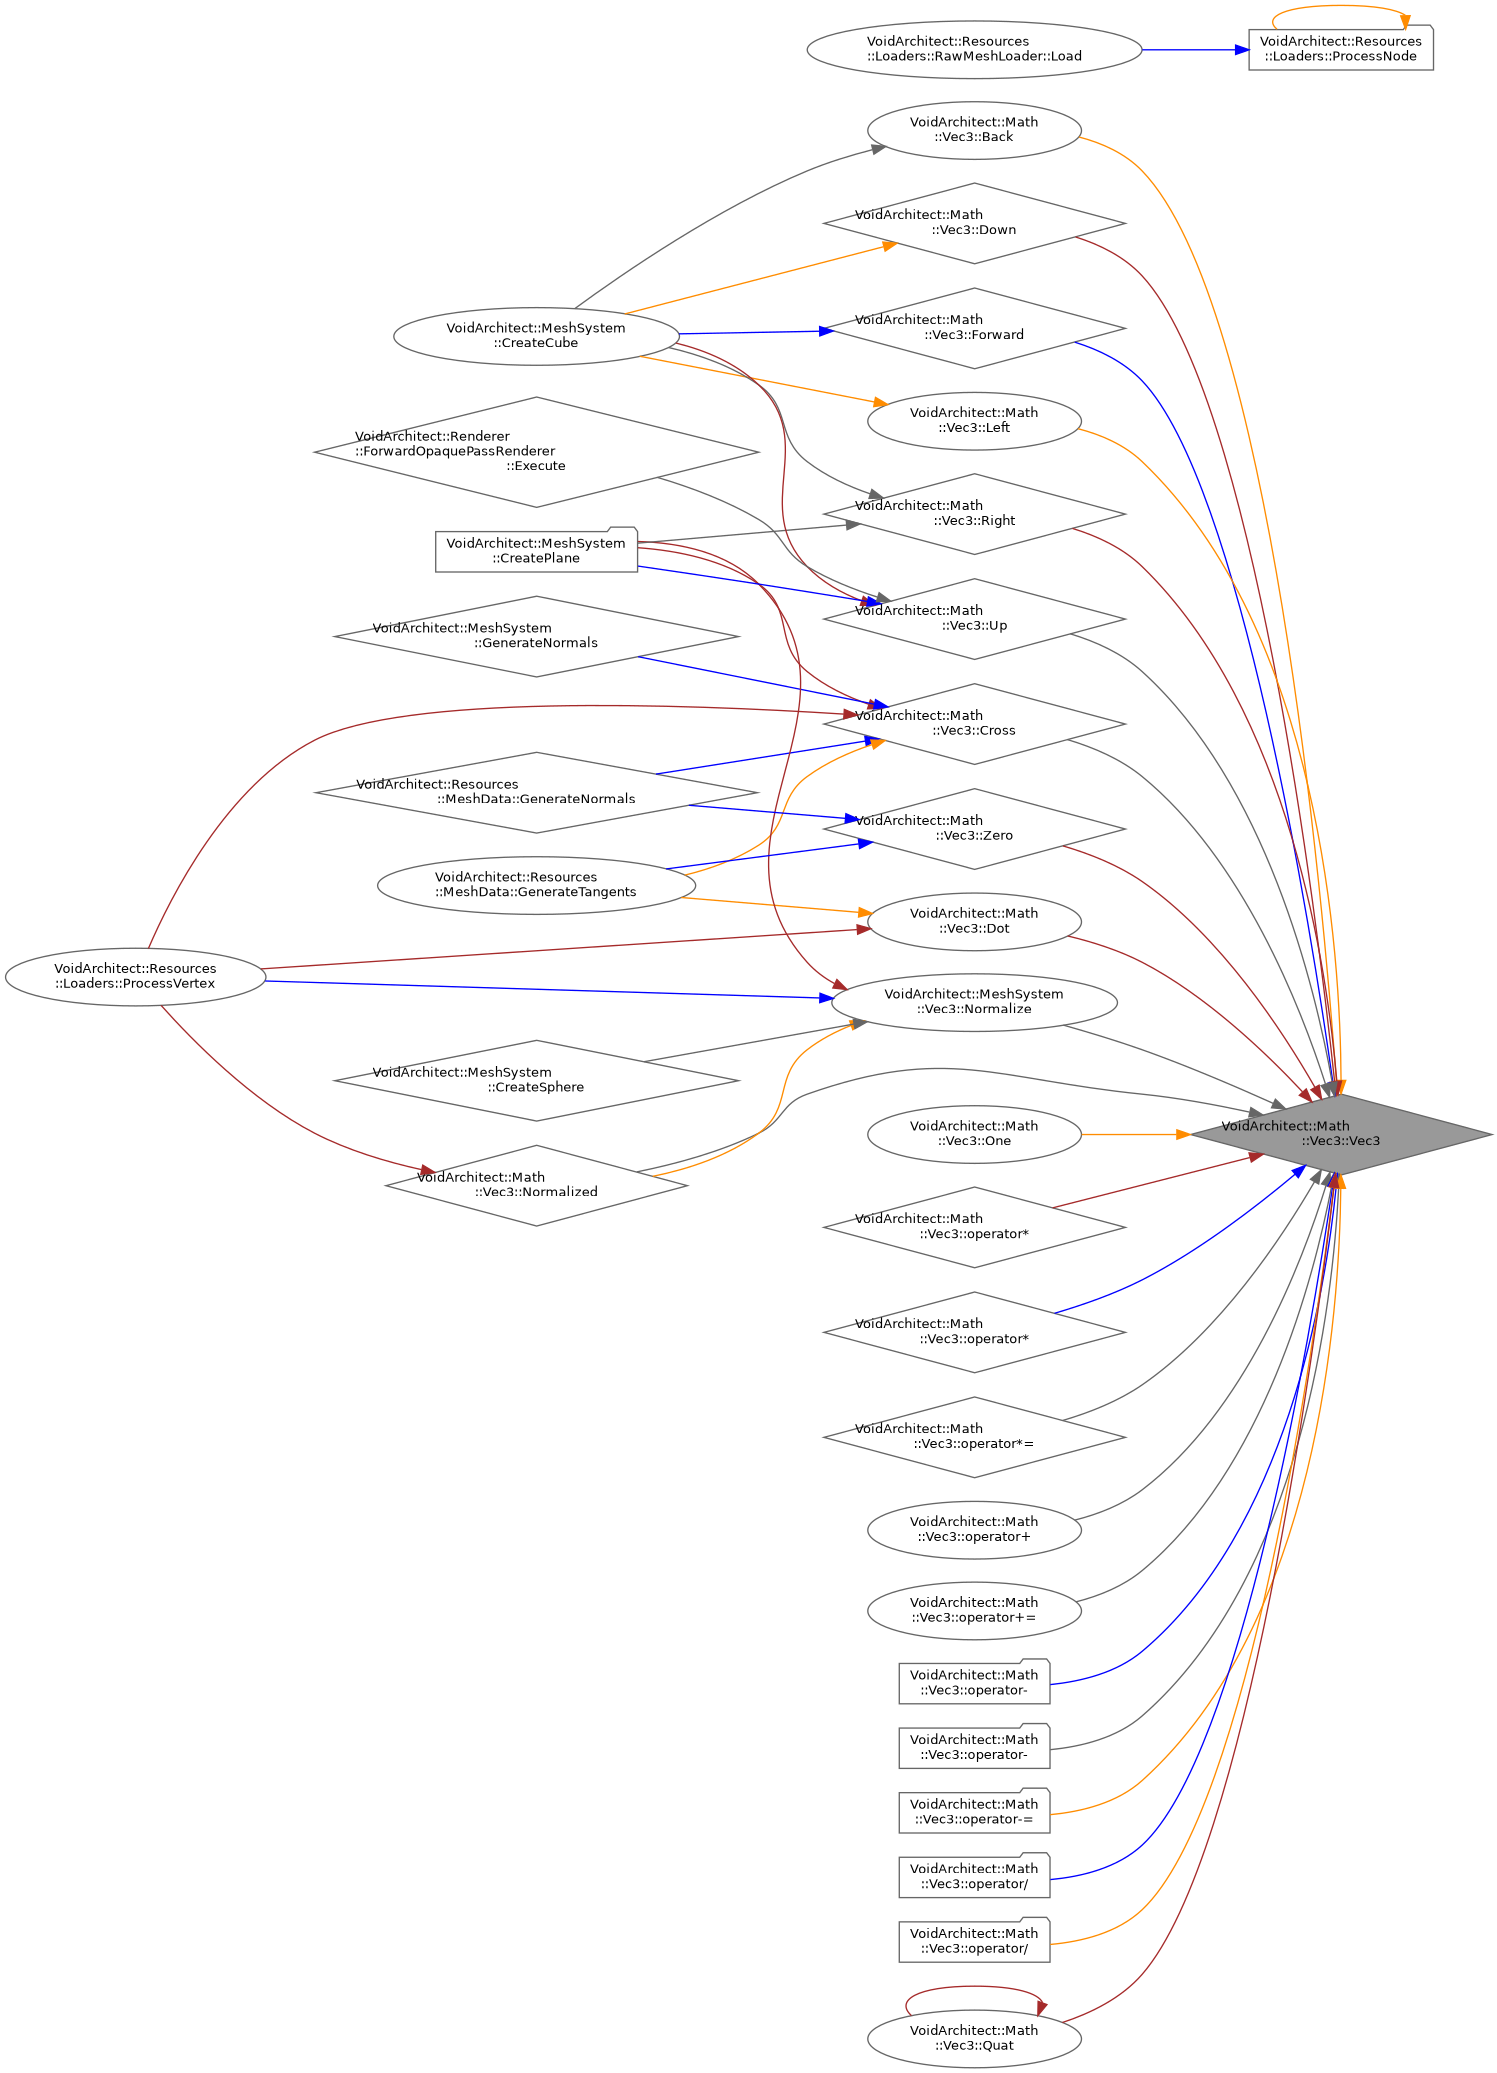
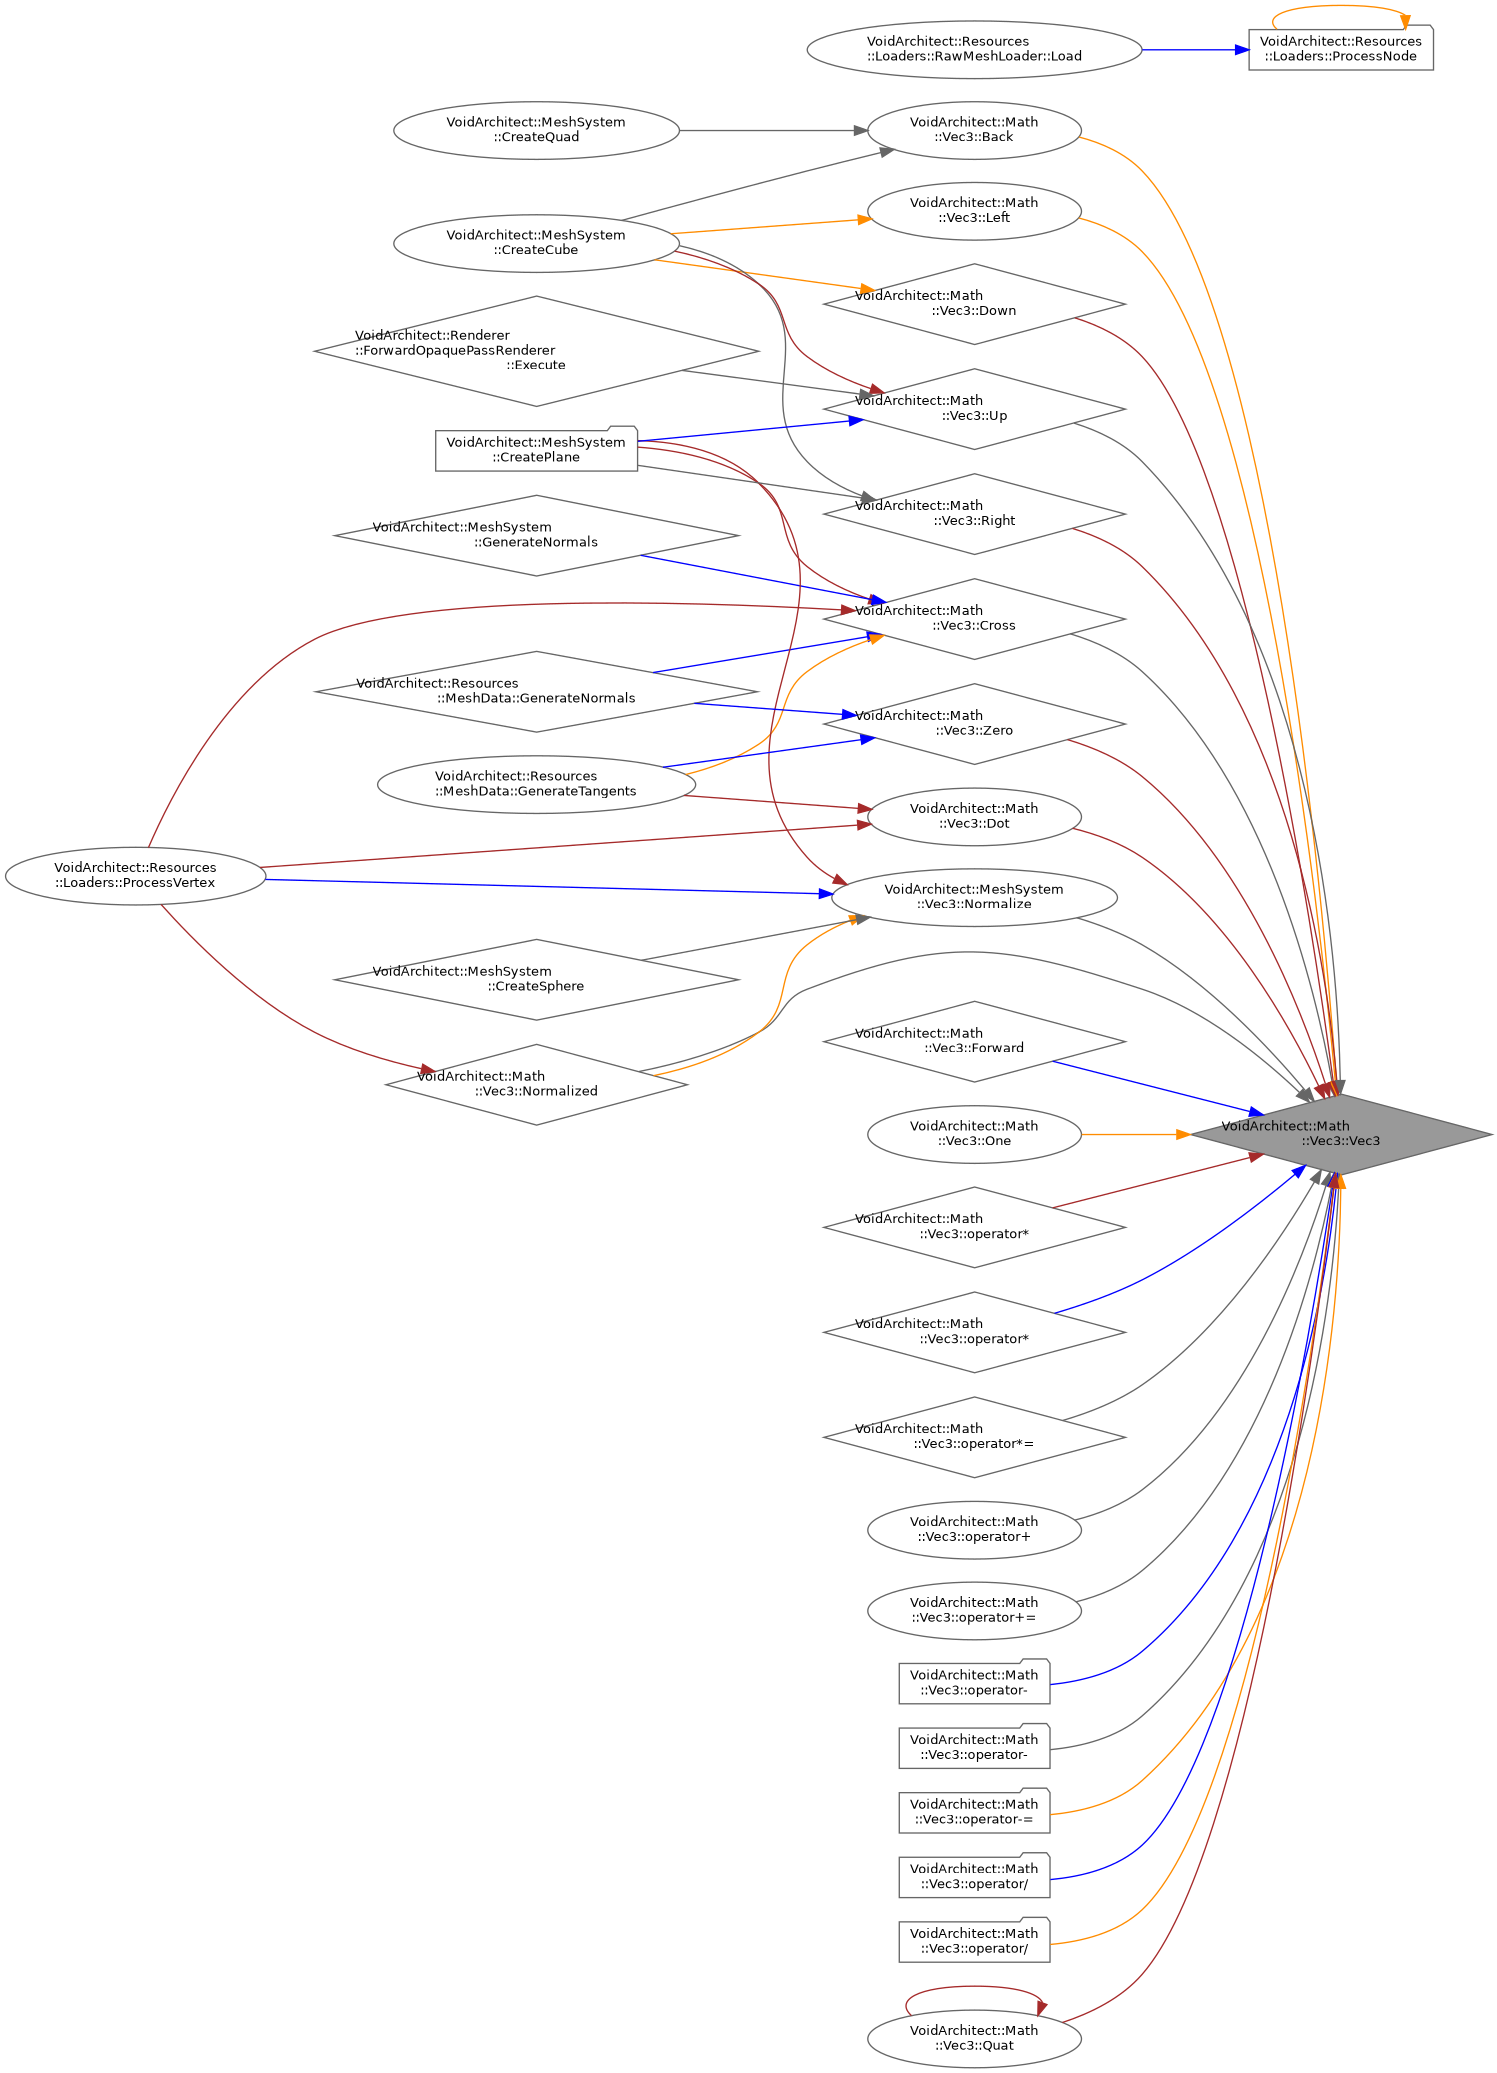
none -> (537, 131)
(749, 332) -> none
(766, 905) -> (767, 802)
